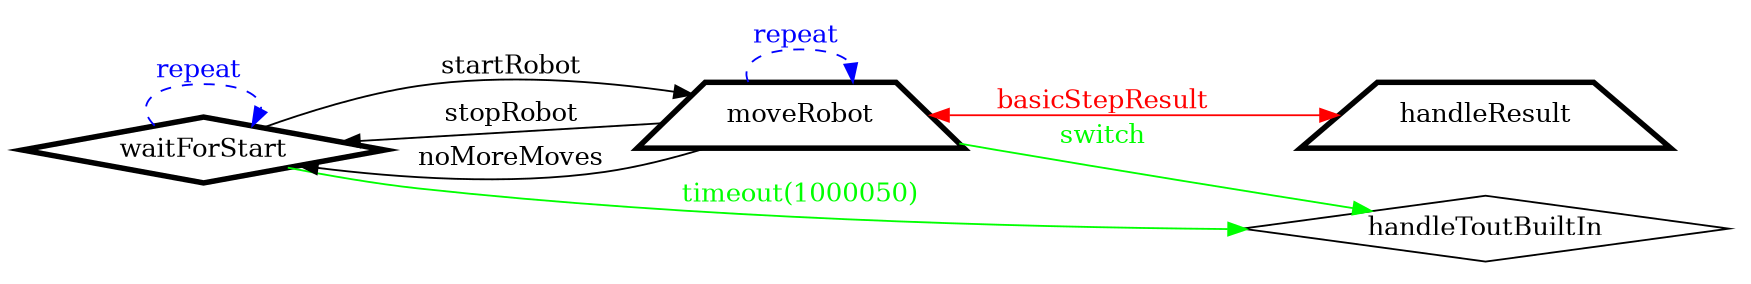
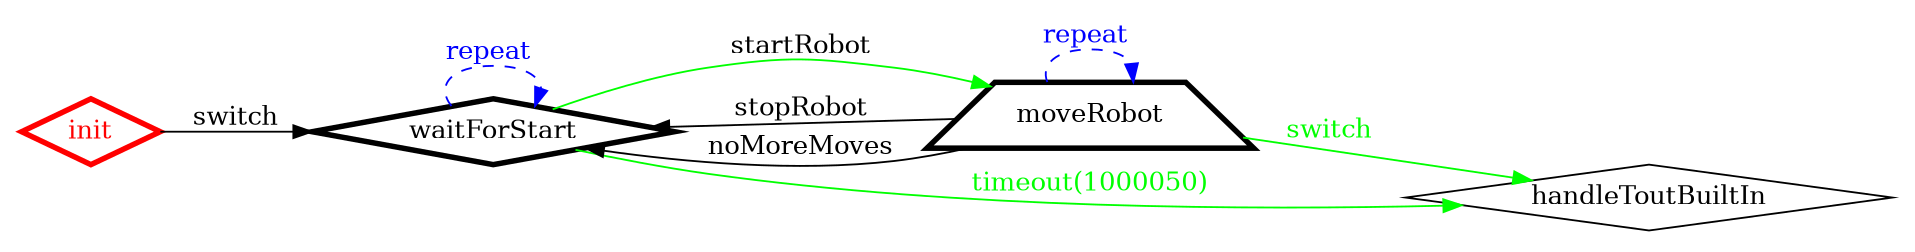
(466, 81) -> (760, 61)
(1486, 115) -> none
none -> (91, 132)
